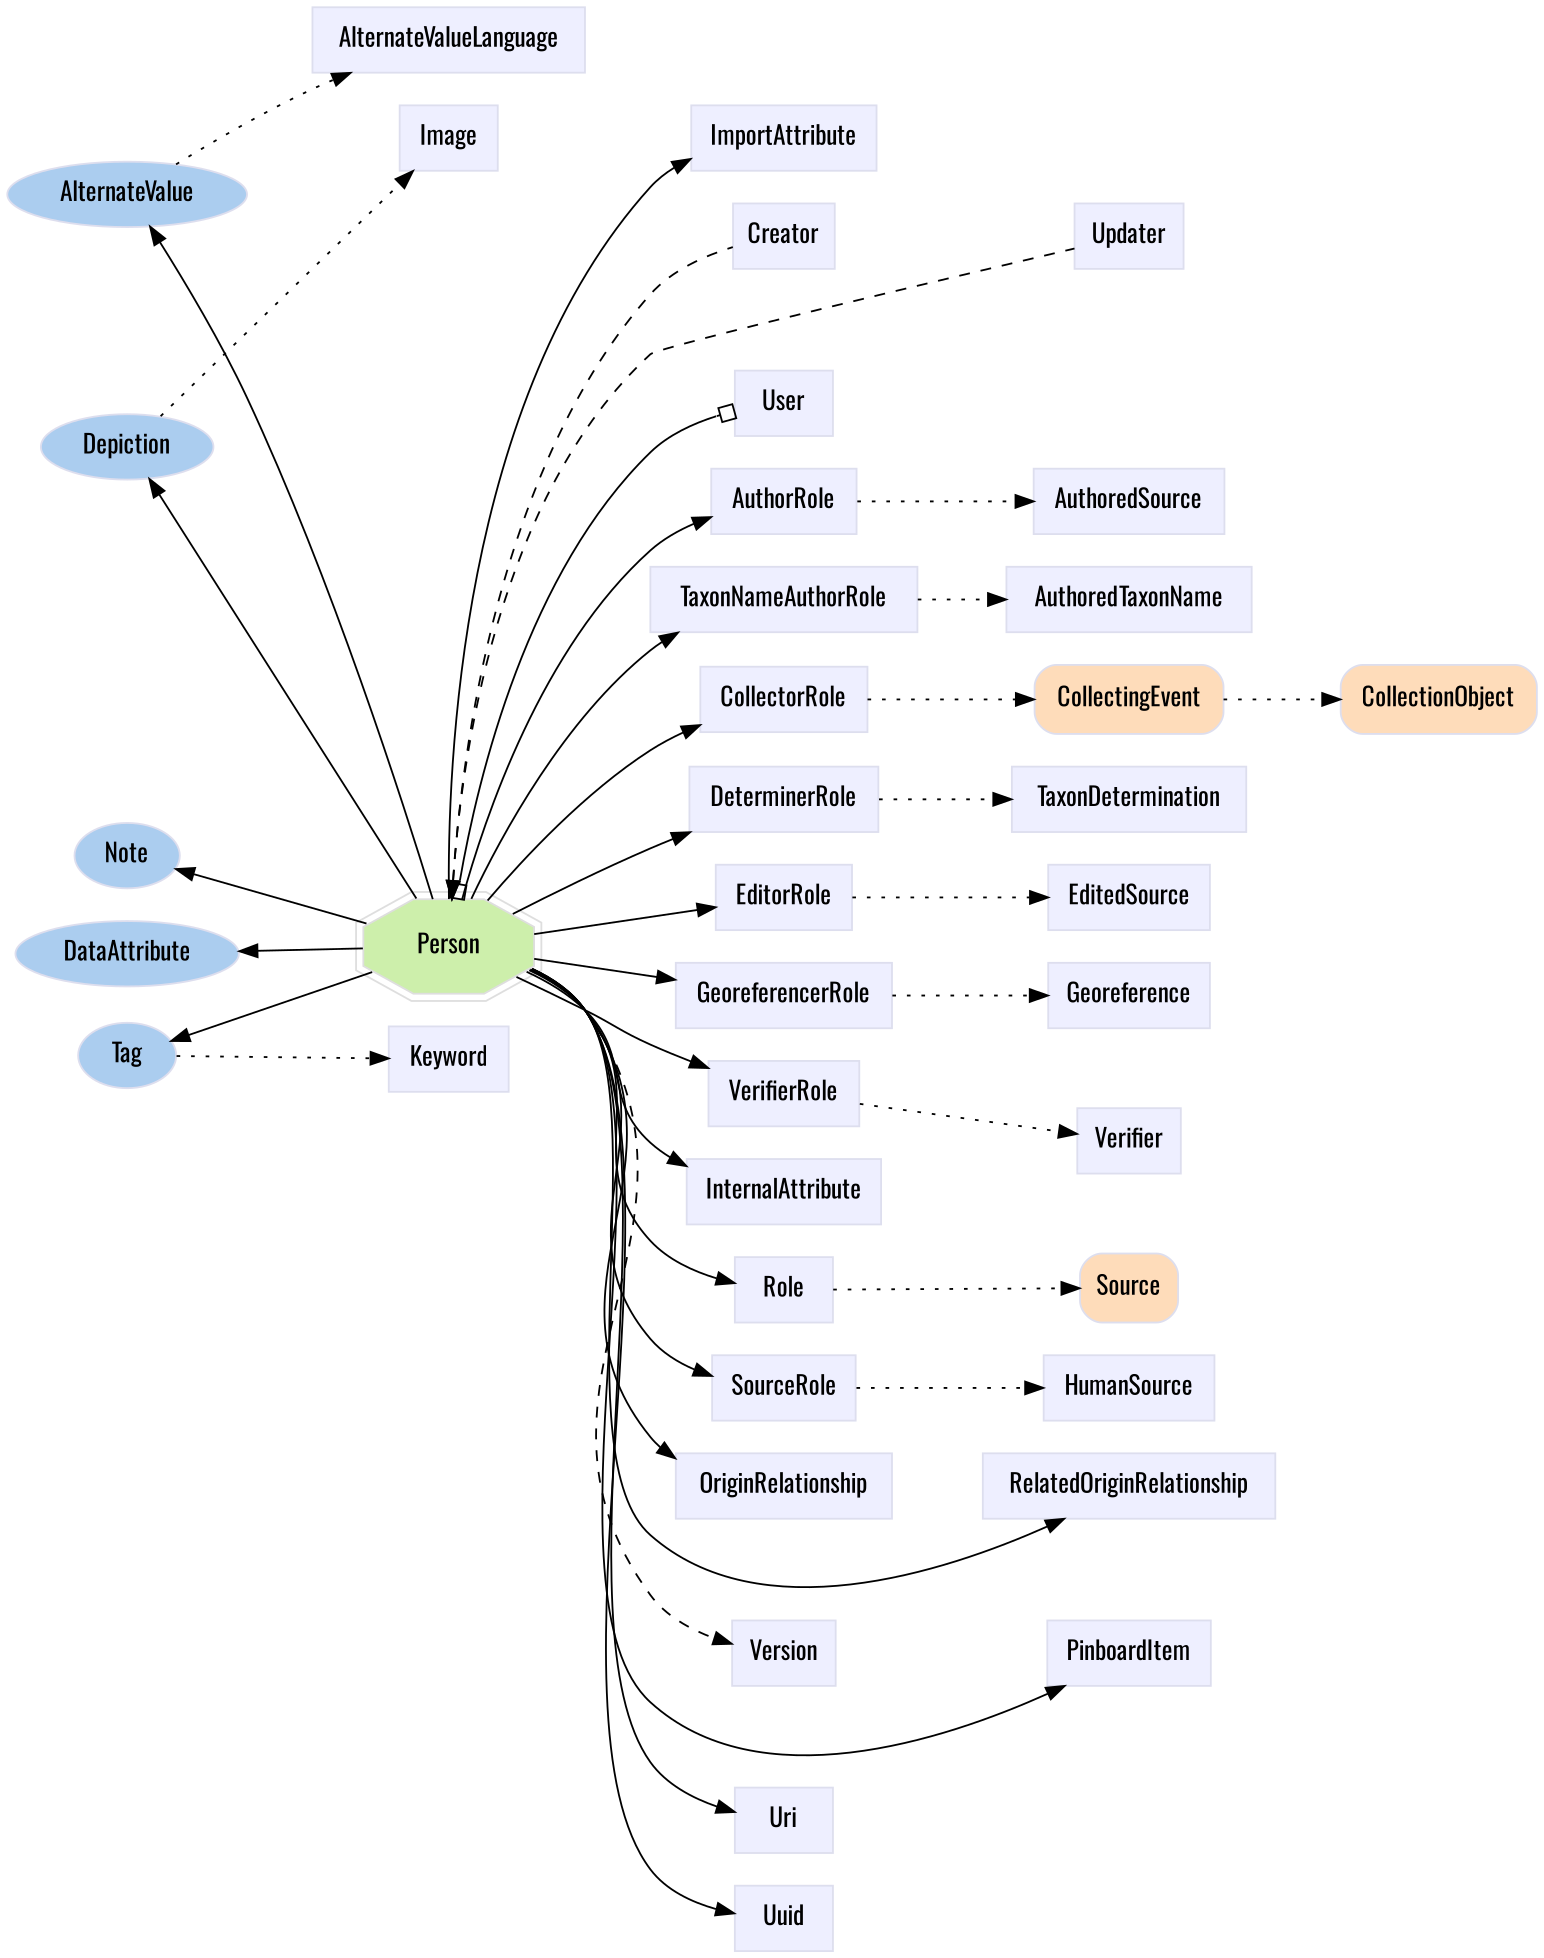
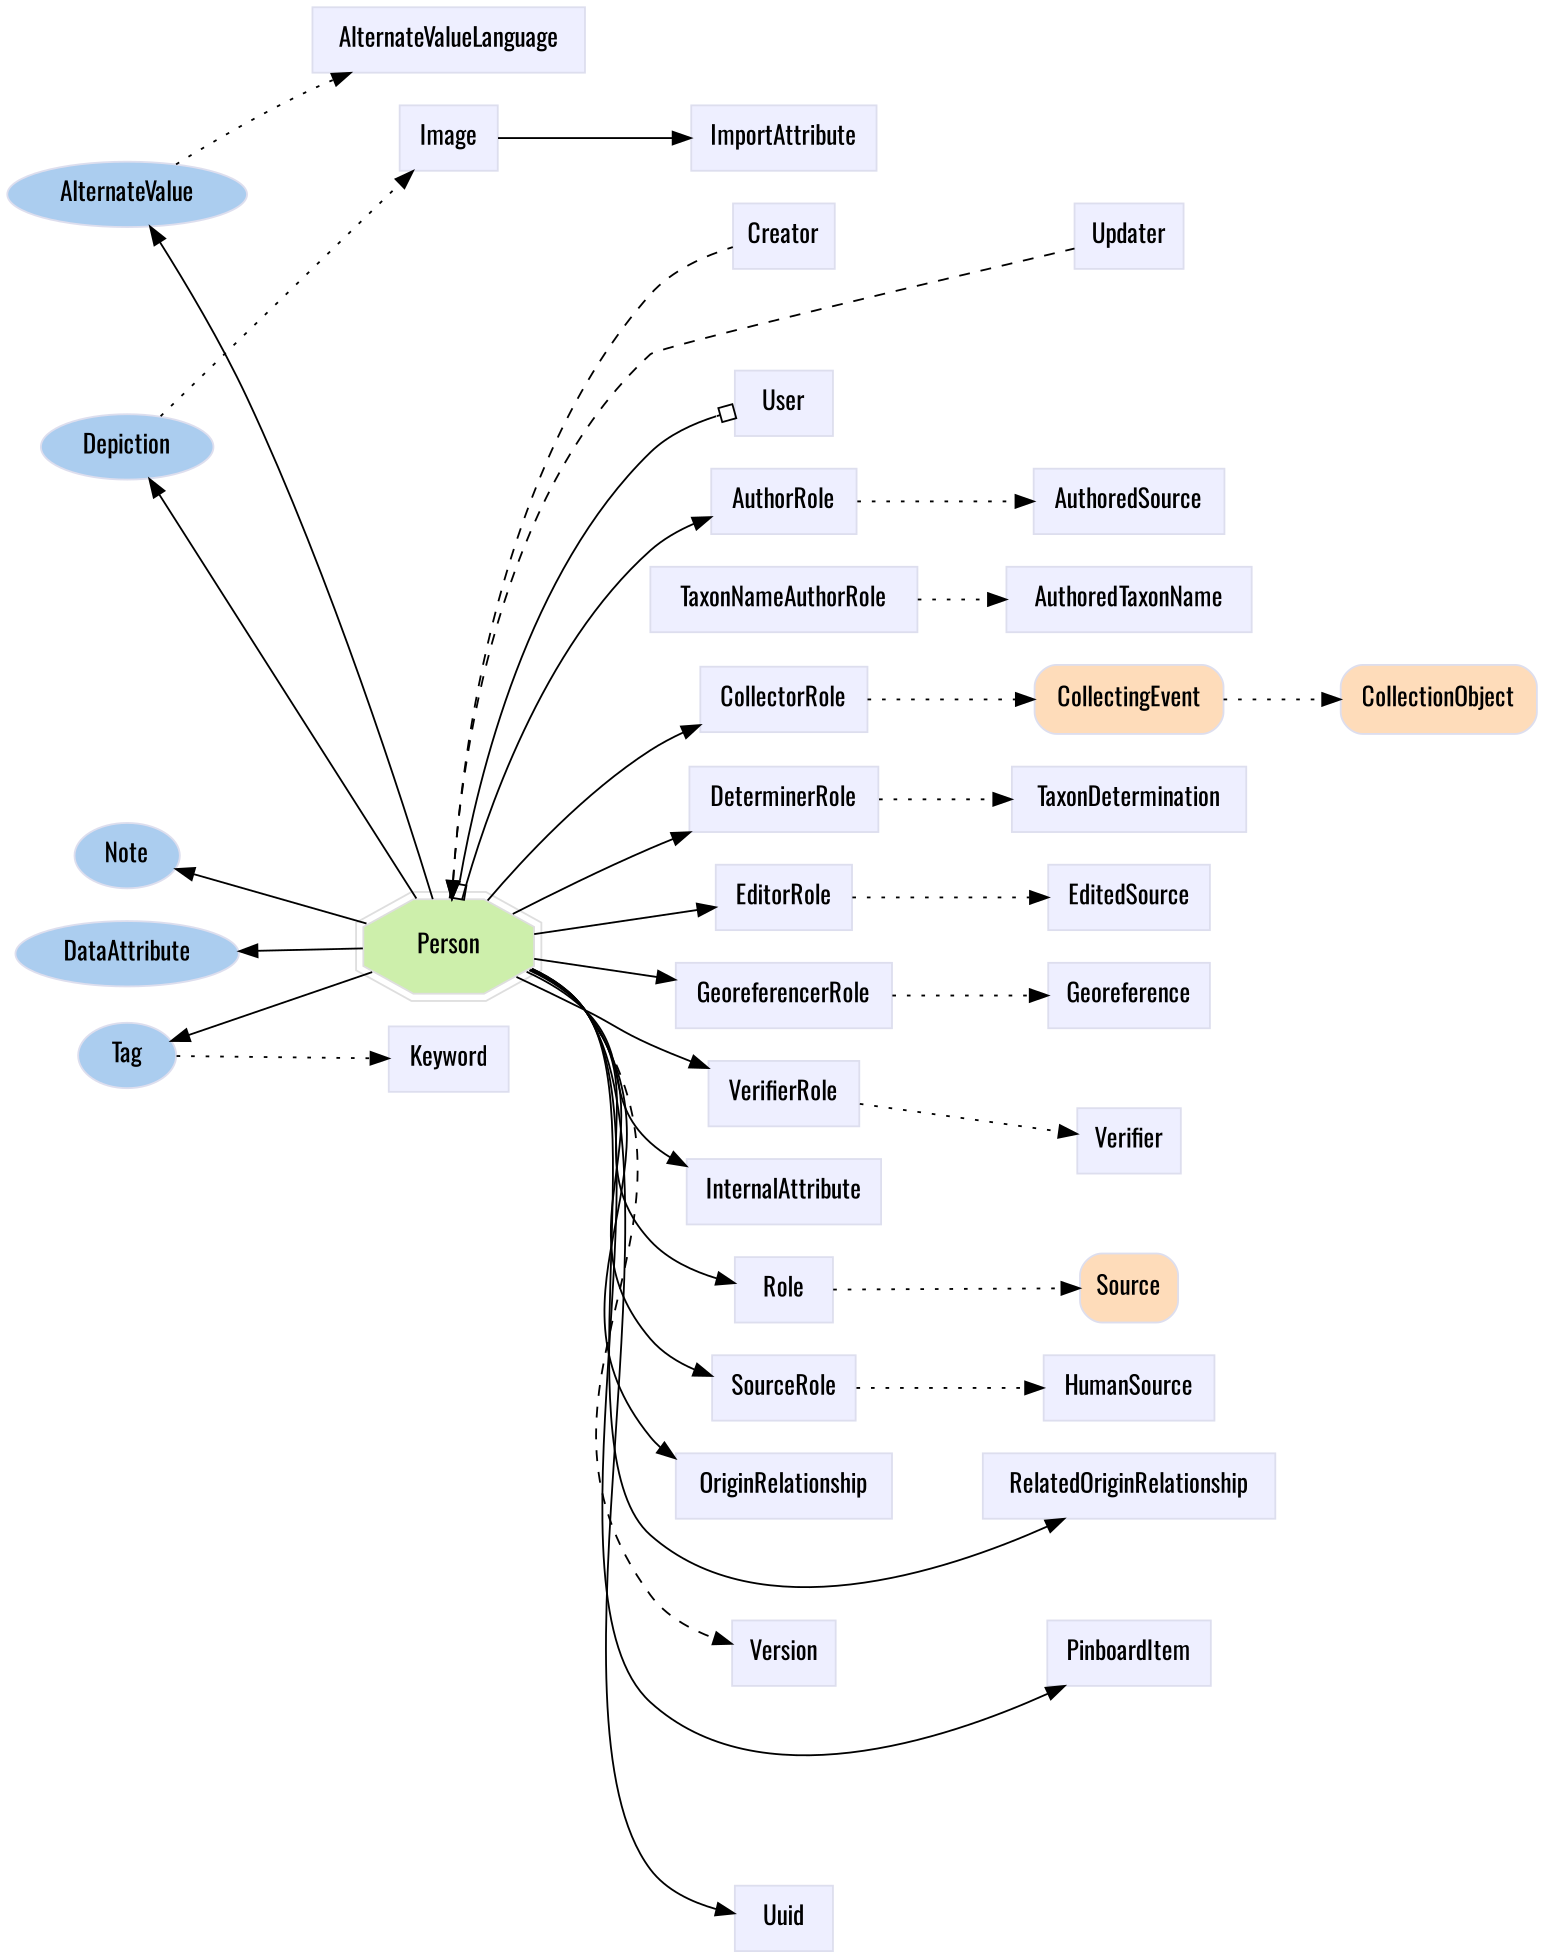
(493, 510) -> (585, 138)
(552, 759) -> none
(784, 1820) -> none
